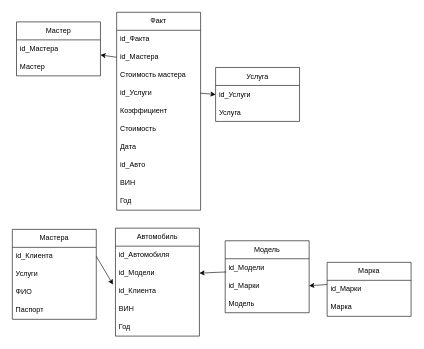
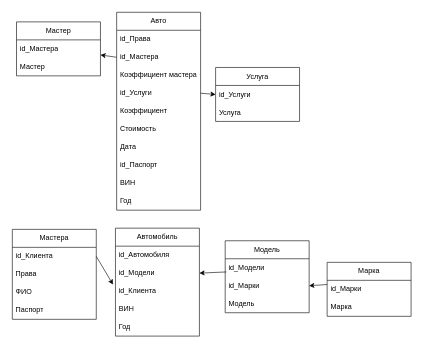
(159, 21) -> (159, 21)
(135, 39) -> (135, 39)
(154, 75) -> (158, 75)
(133, 165) -> (140, 165)
(28, 275) -> (26, 275)
